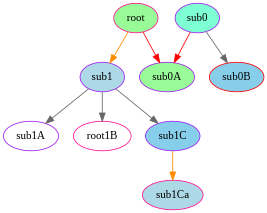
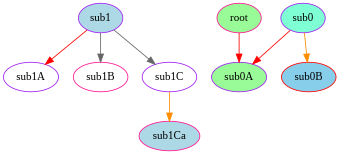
(121, 44) -> none
(214, 44) -> (305, 44)
(70, 104) -> (69, 45)
(102, 136) -> (101, 77)
(173, 136) -> (169, 77)
